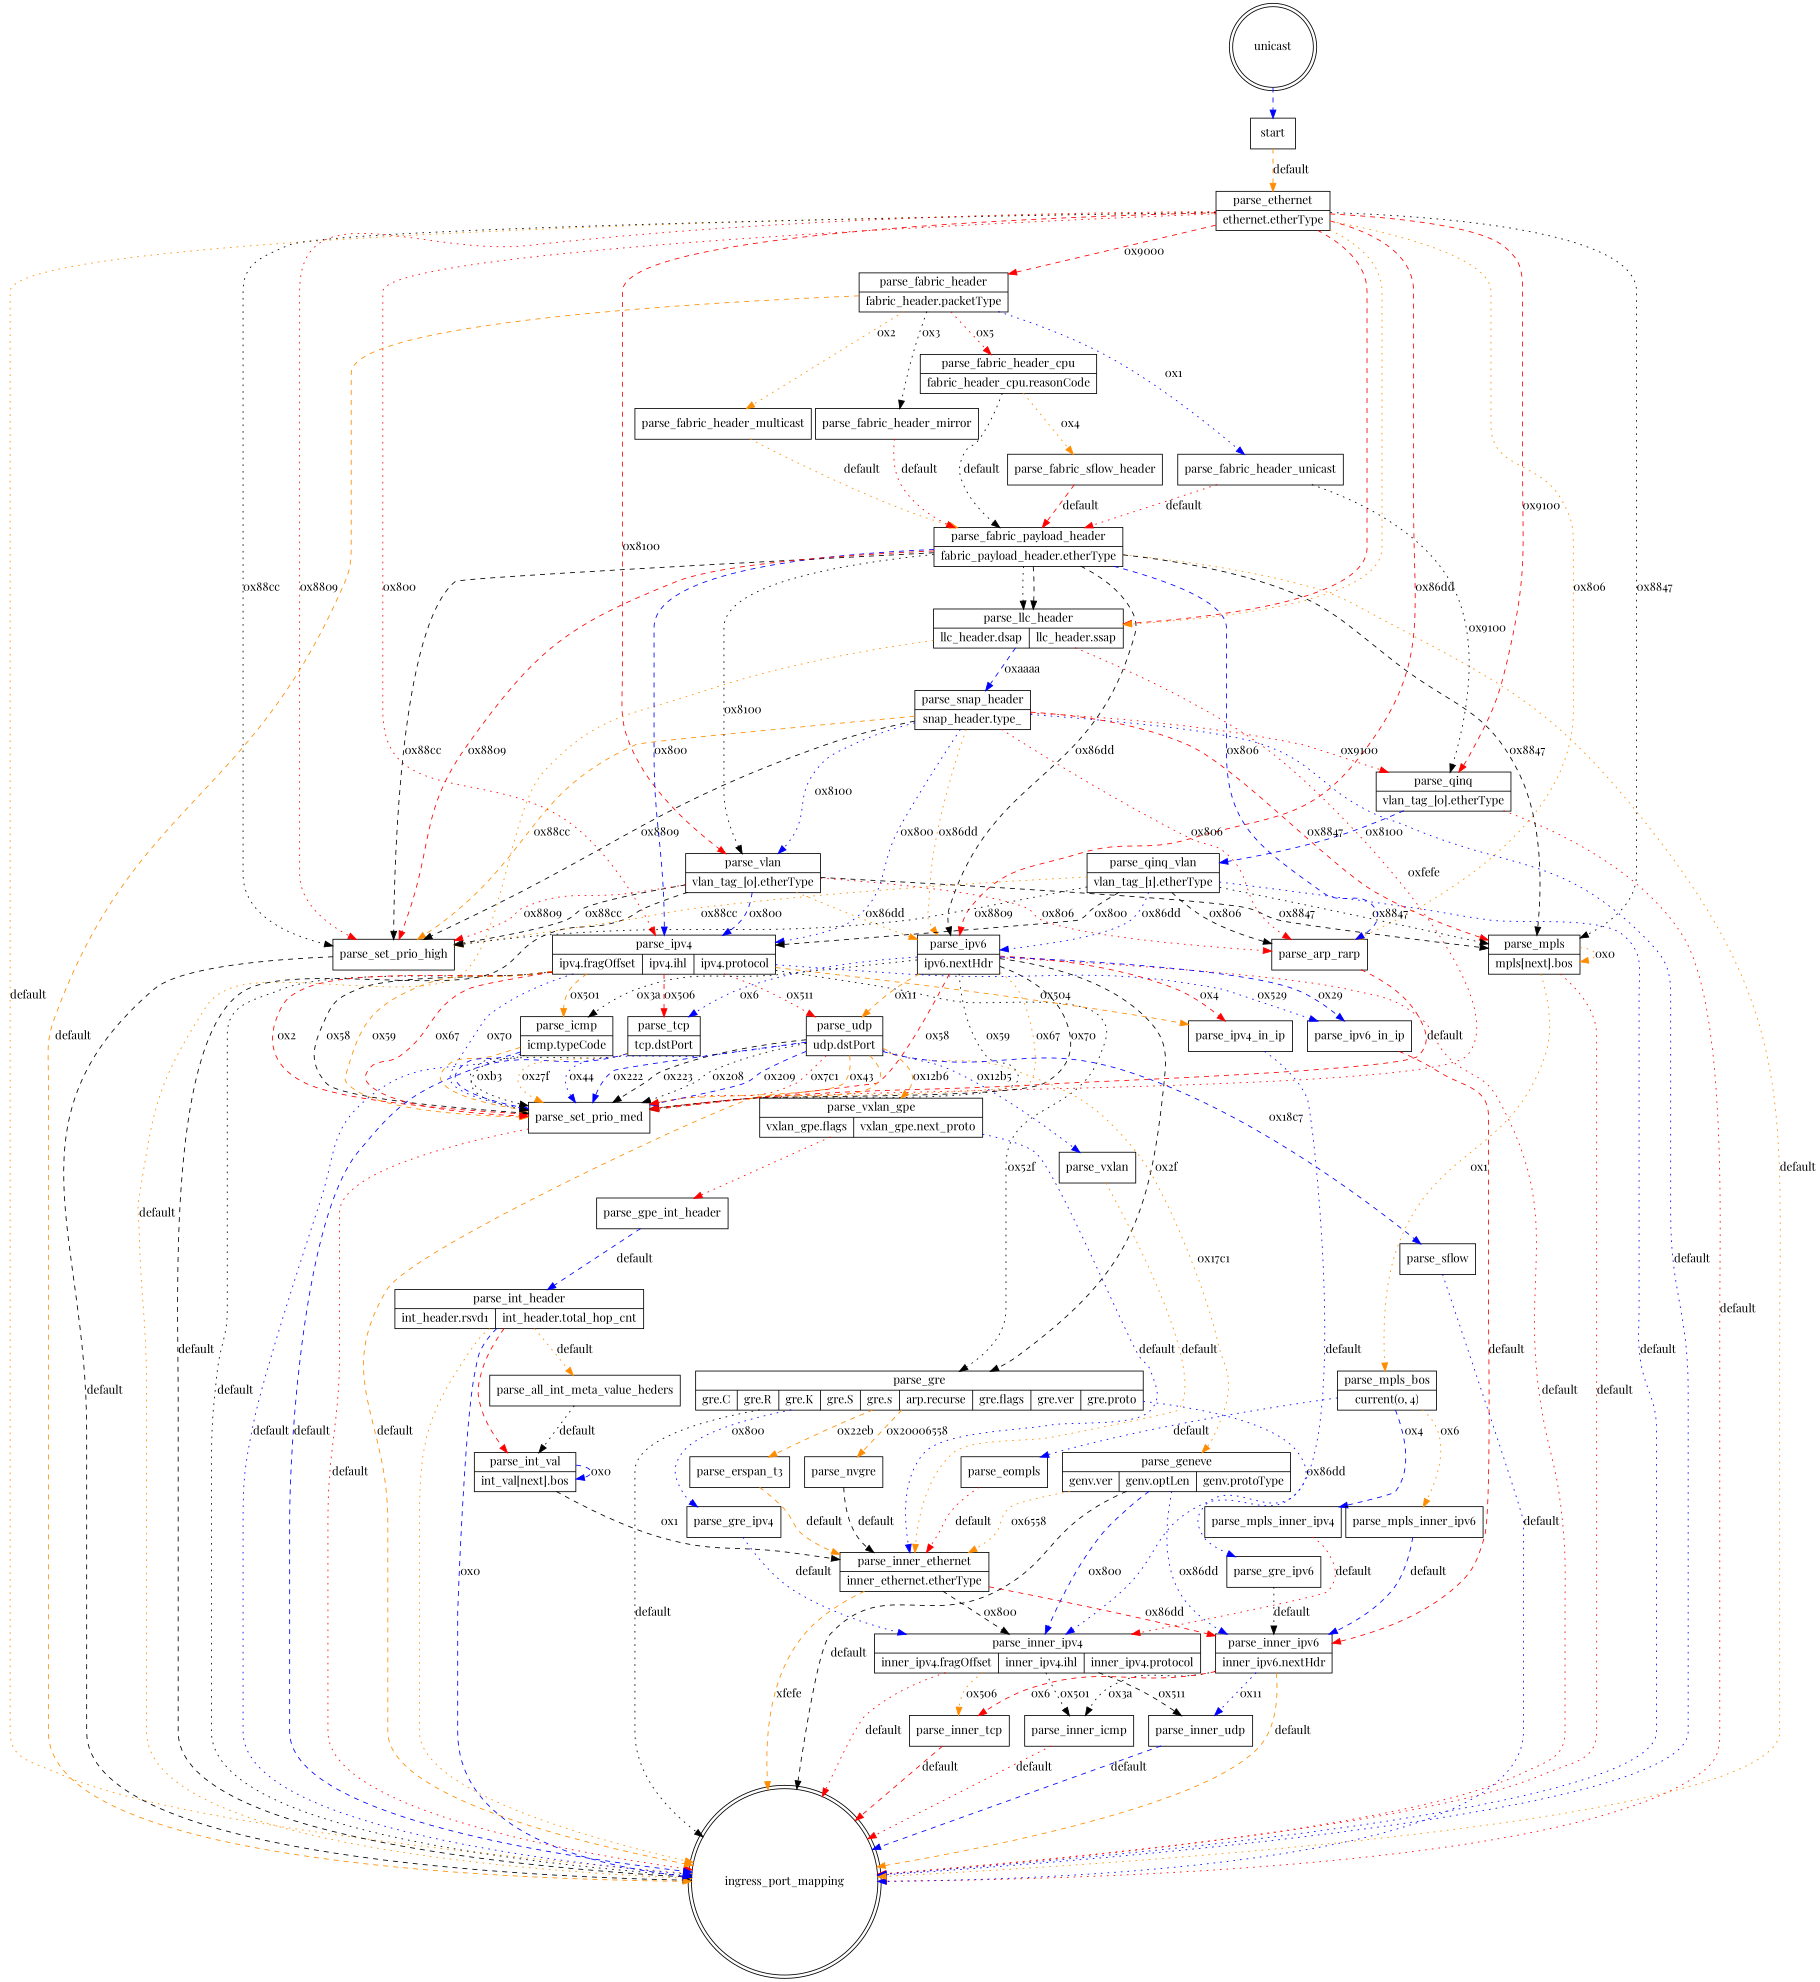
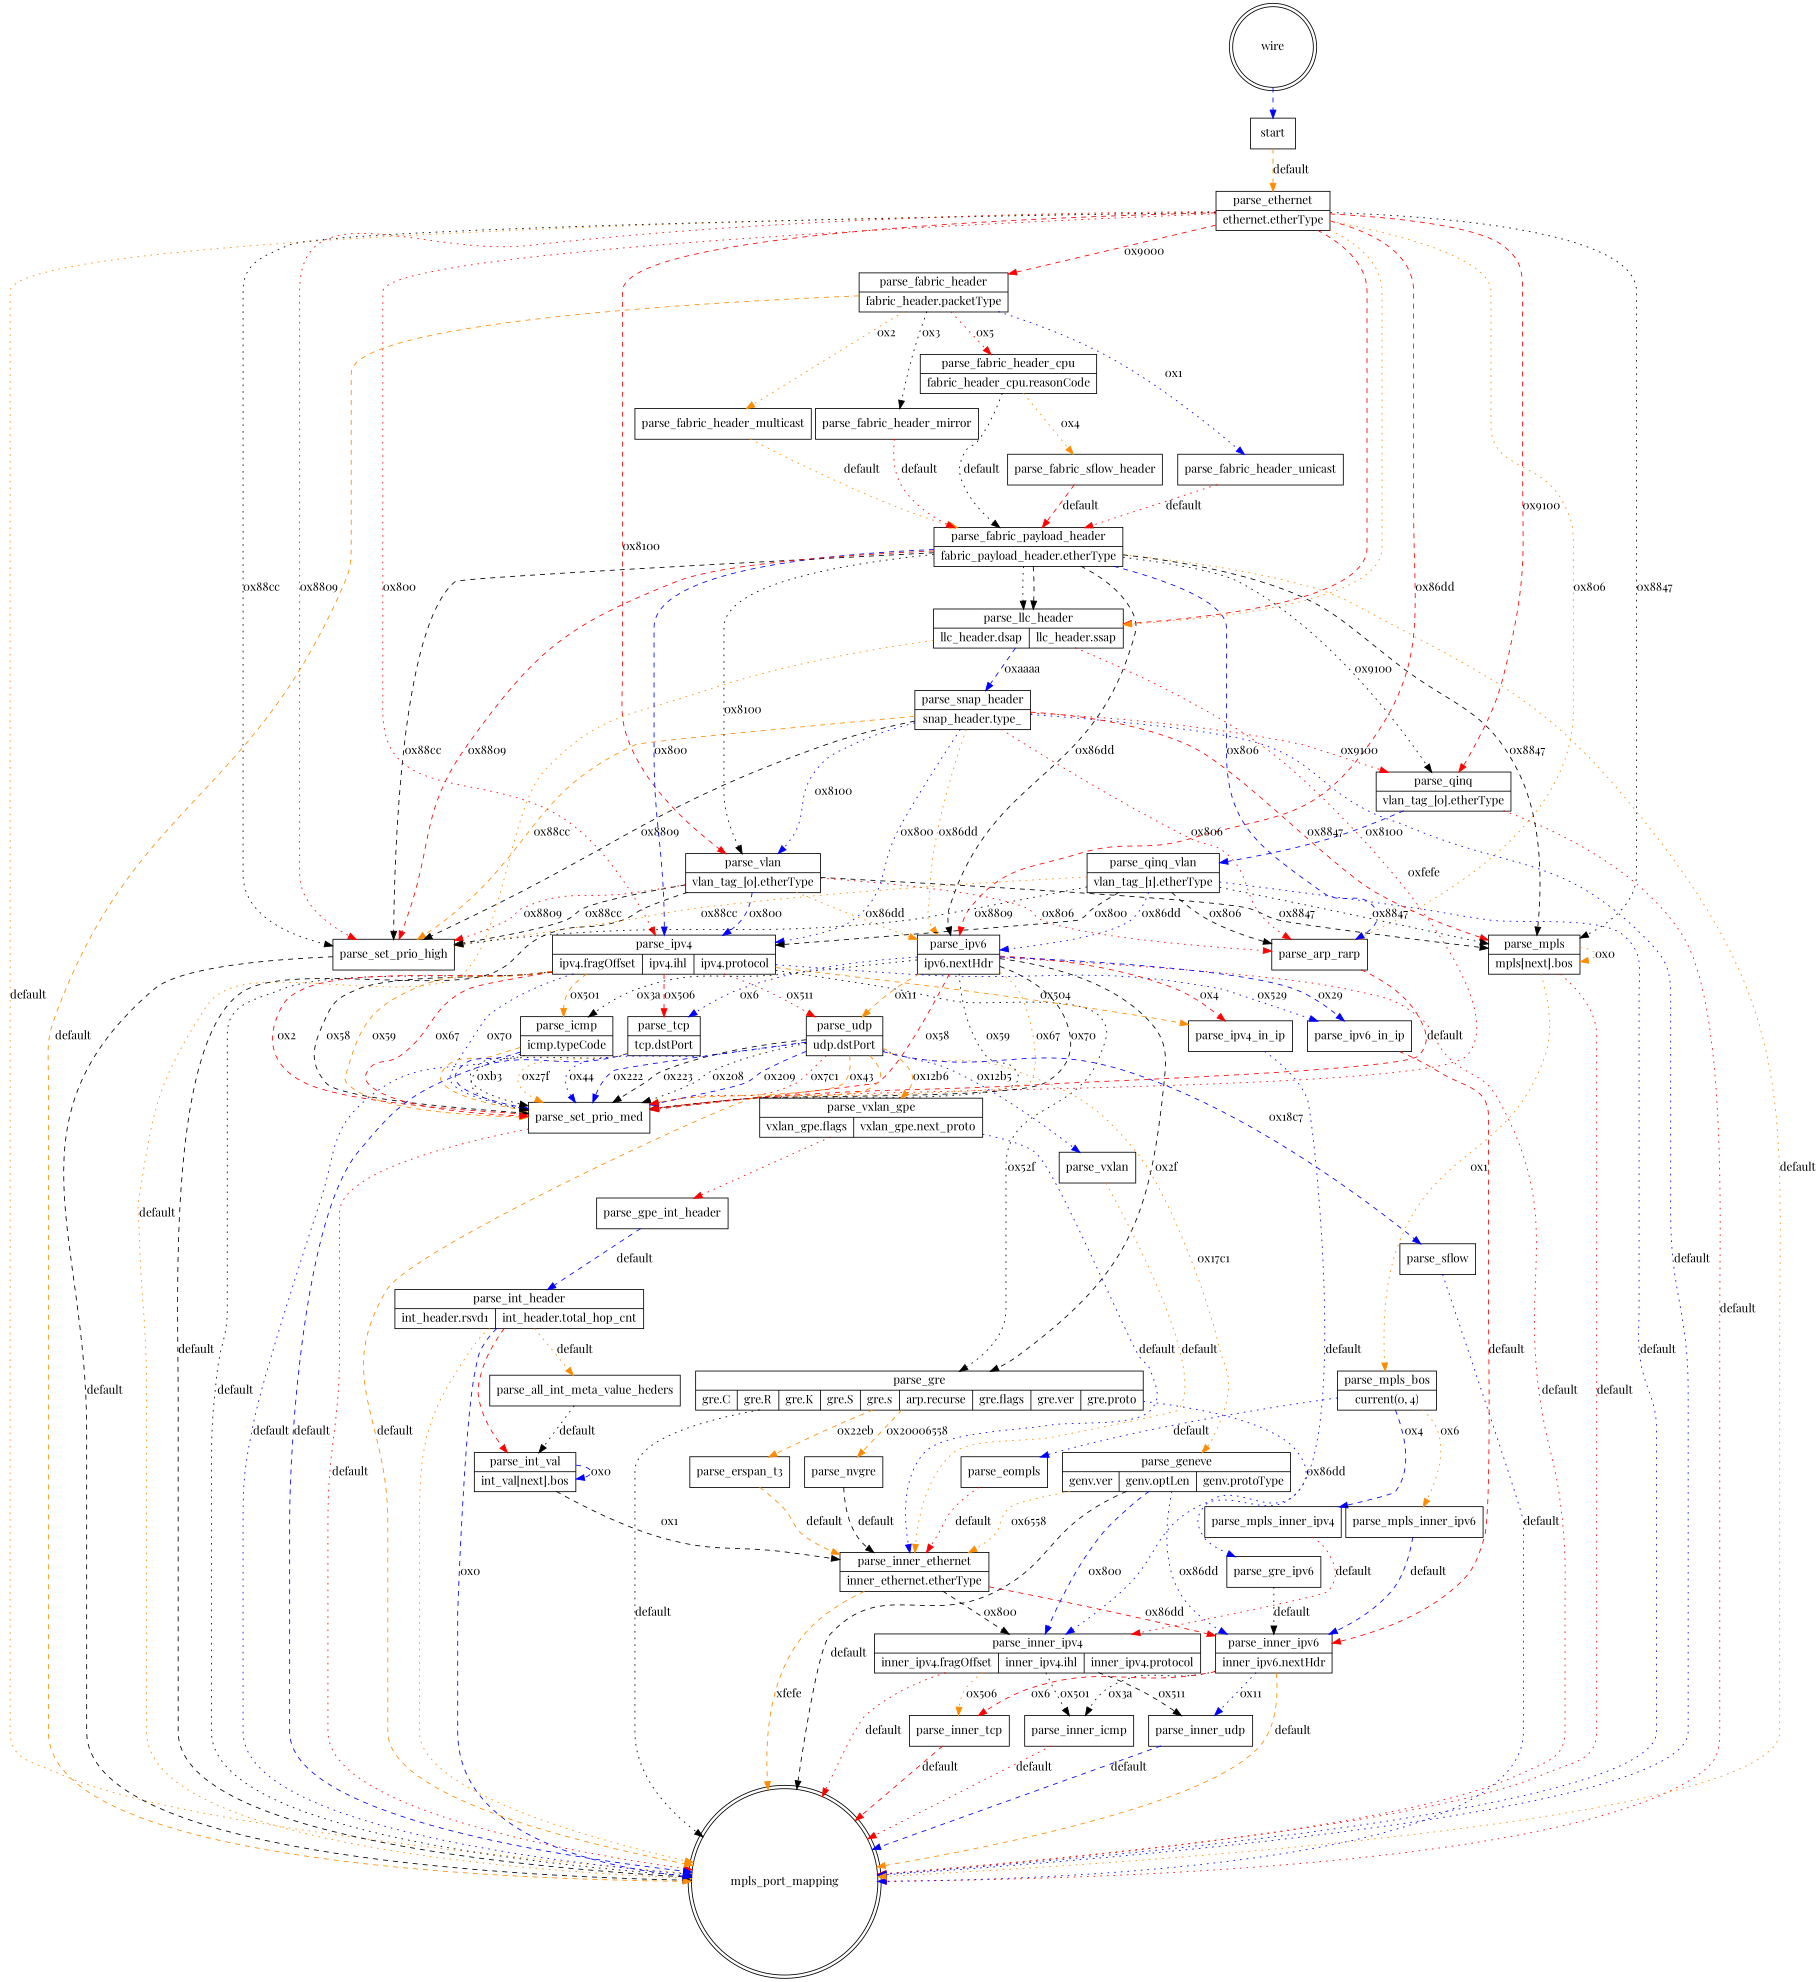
(1273, 47) -> (1273, 47)
(1453, 588) -> (1300, 623)
(734, 1522) -> none
(785, 1882) -> (785, 1882)
